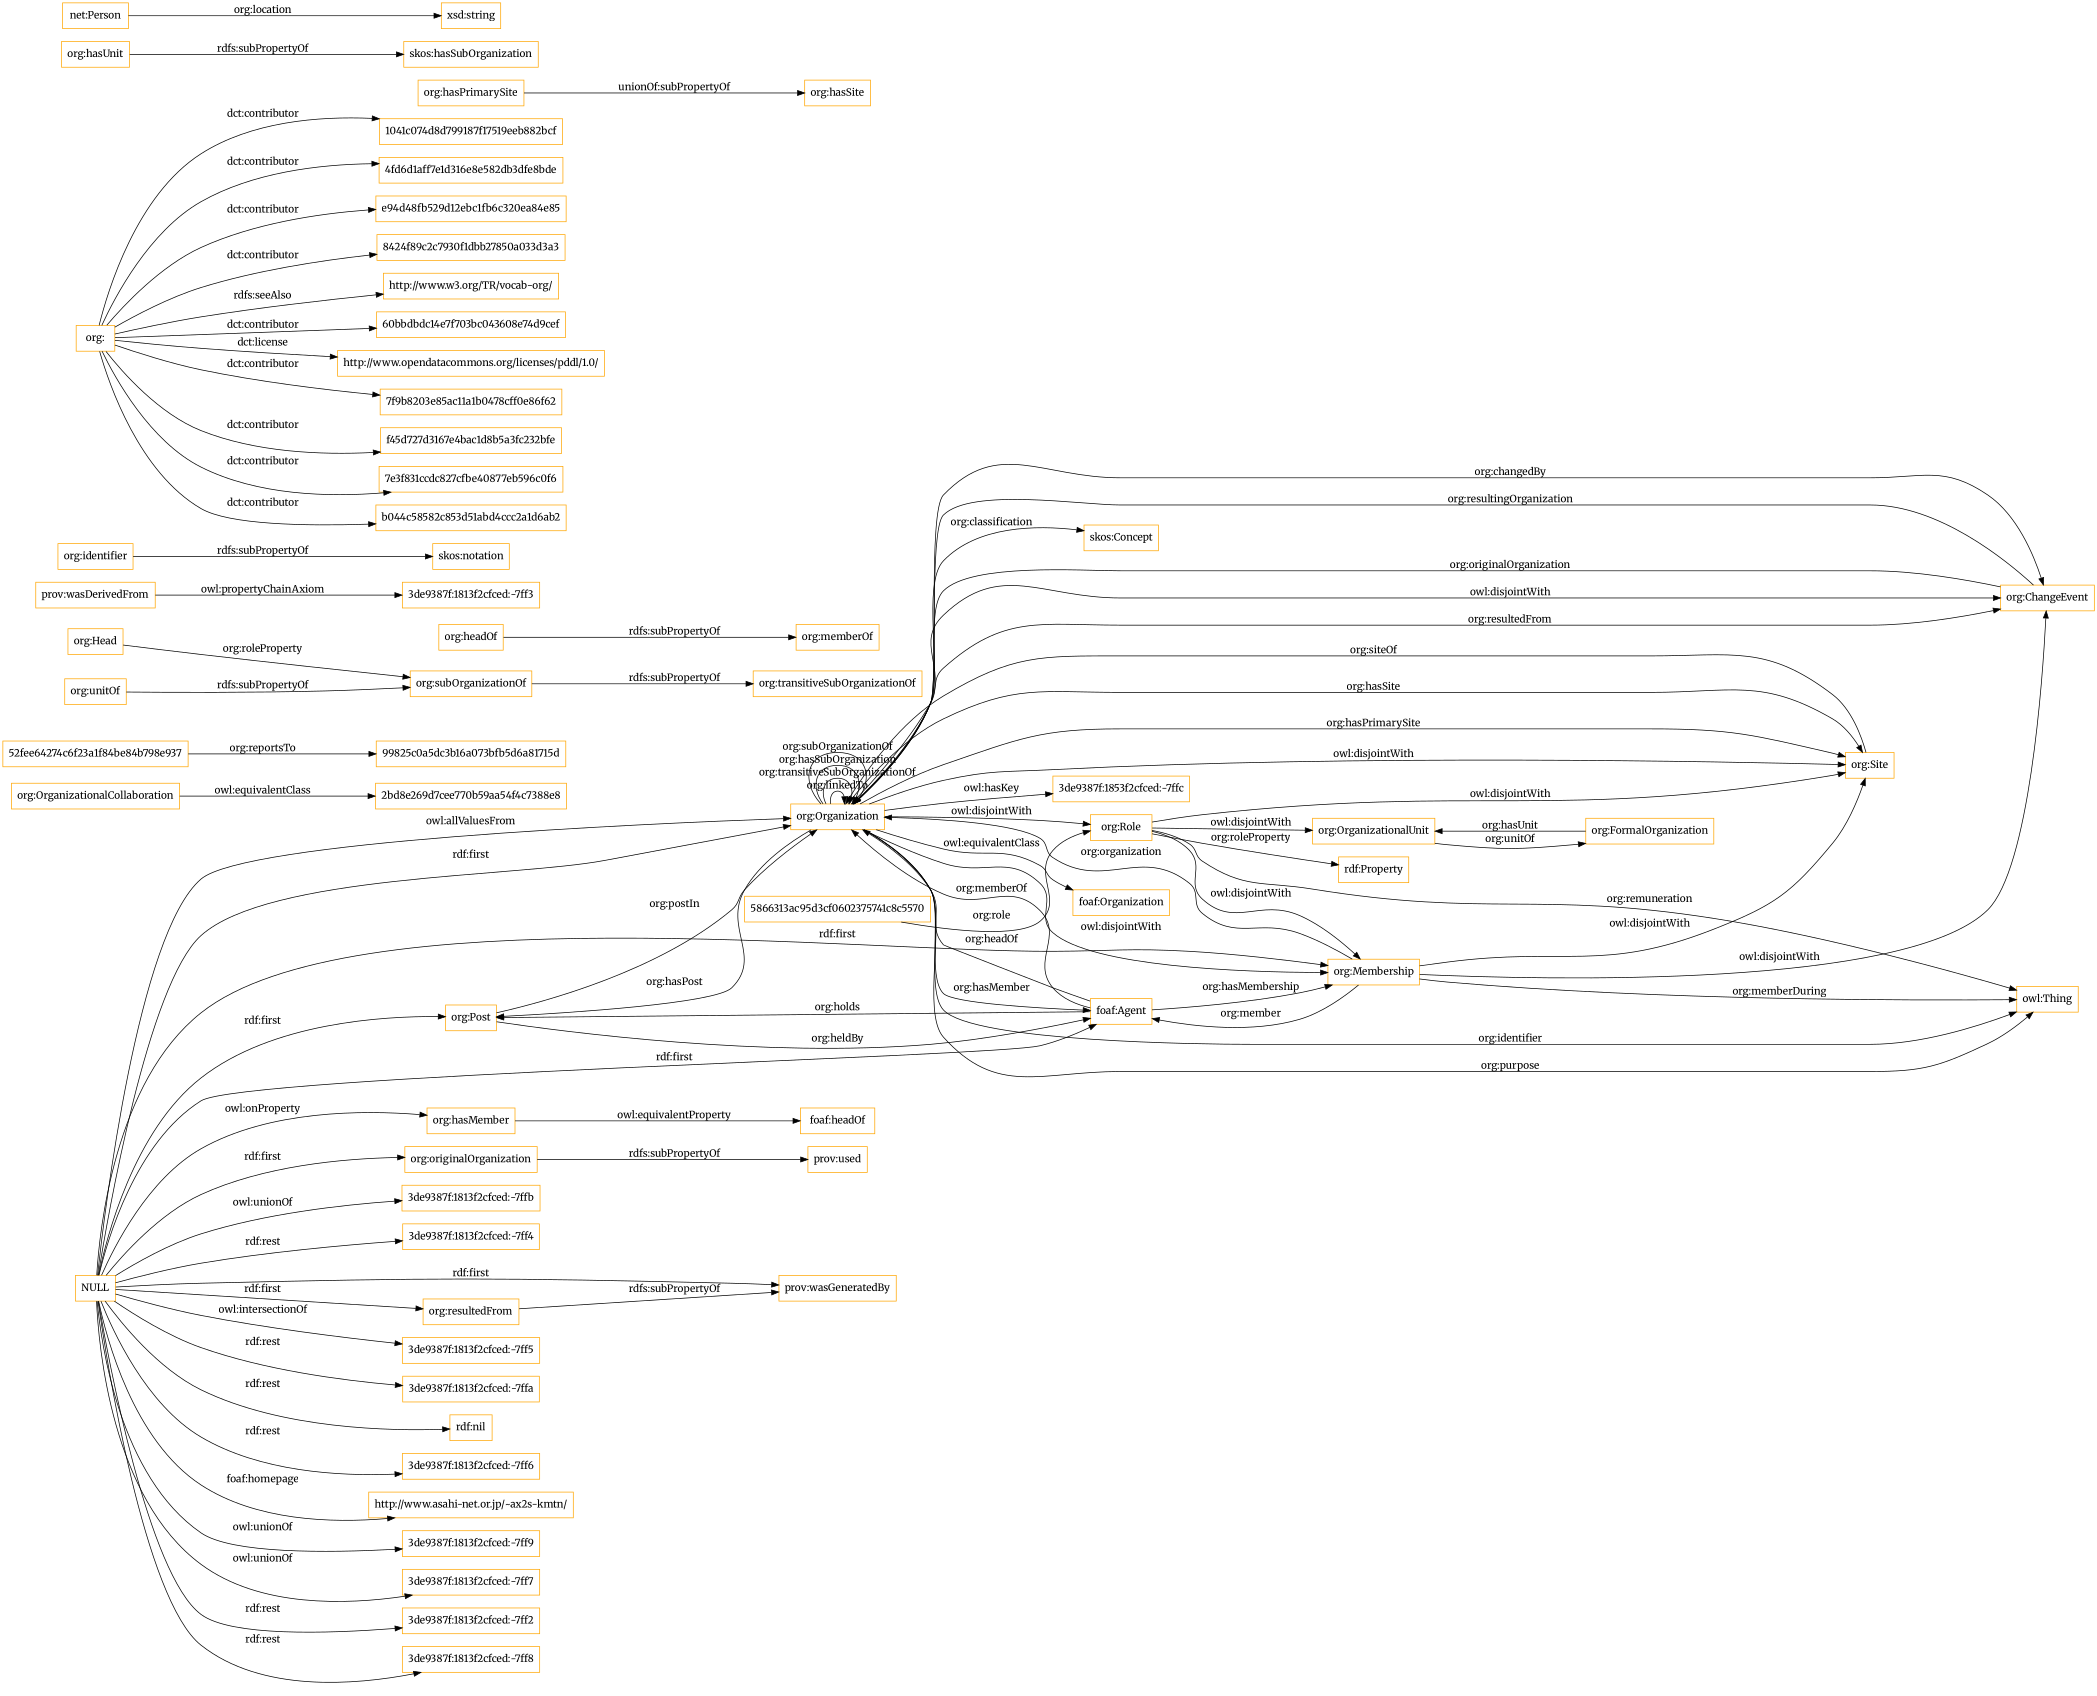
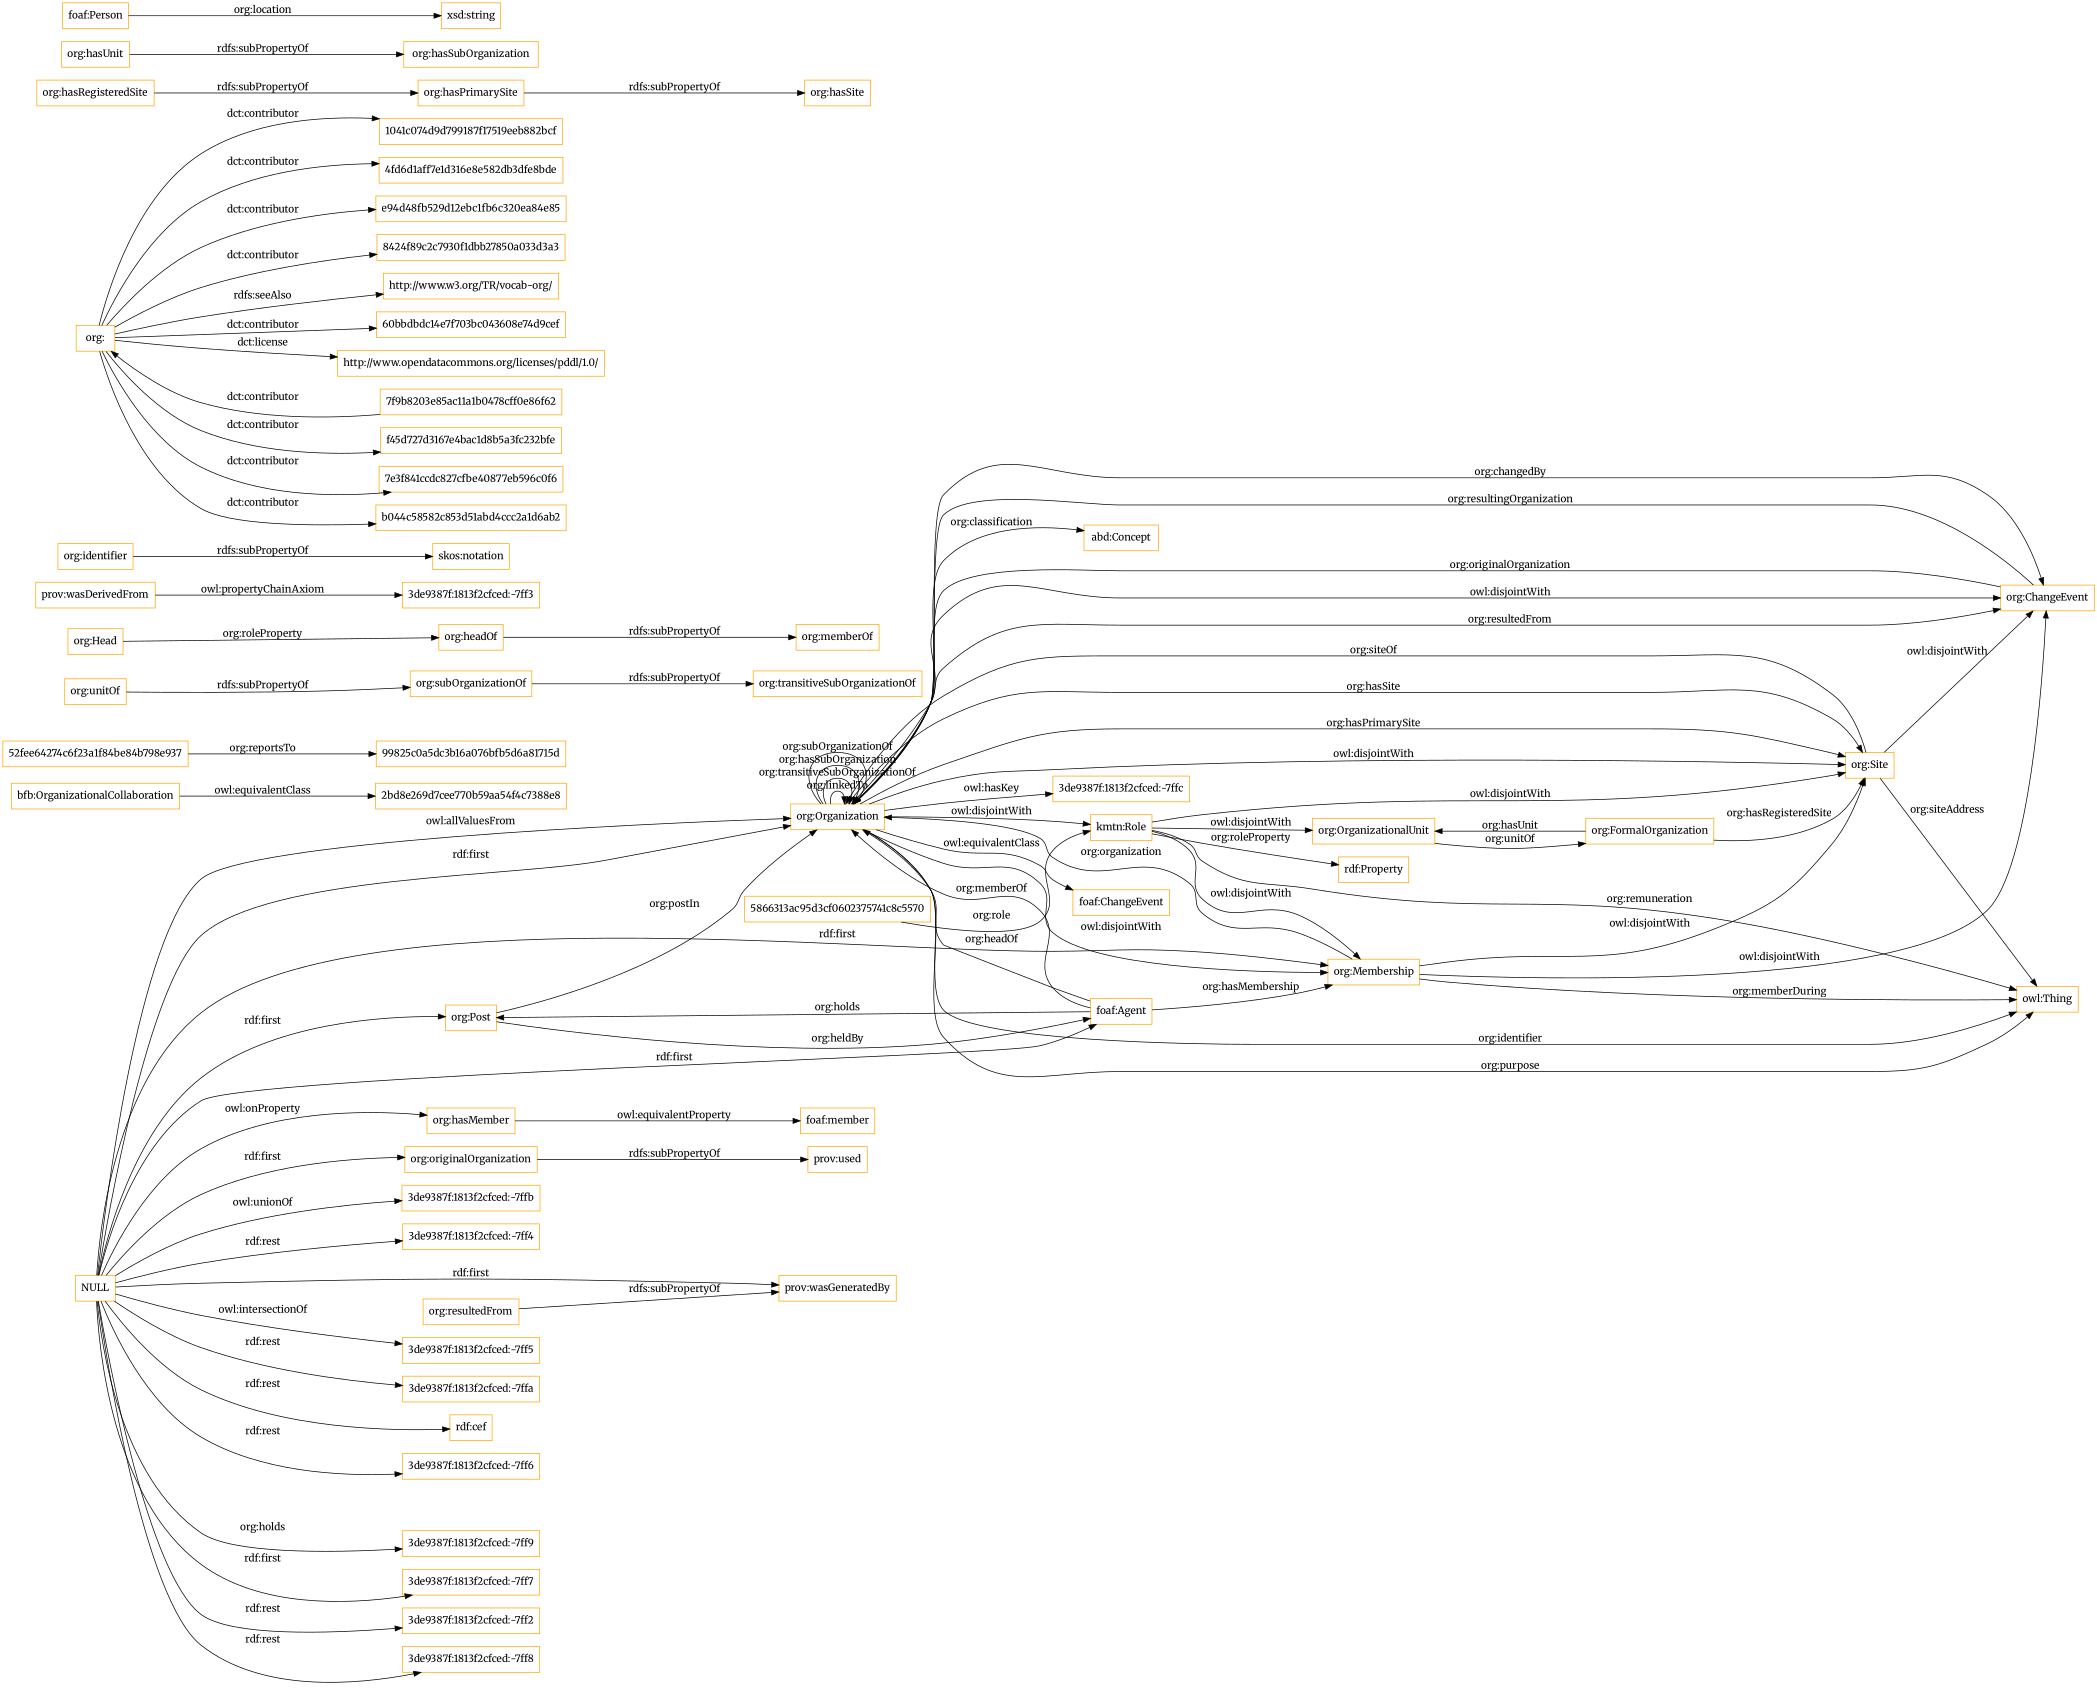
(95, 16) -> (95, 16)
(471, 54) -> (471, 54)
(675, 88) -> (675, 88)
none -> (95, 93)
(471, 132) -> (471, 132)
(242, 378) -> (242, 411)
(471, 479) -> (471, 479)
(1121, 538) -> (1121, 538)
(263, 662) -> (277, 640)
none -> (1956, 684)
(471, 754) -> (471, 754)
(1121, 789) -> (1121, 789)
(95, 796) -> (95, 796)
(1121, 828) -> (1121, 828)
none -> (1797, 833)
none -> (1956, 879)
(1121, 903) -> (1121, 903)
(942, 992) -> none
(715, 995) -> none
(1264, 1026) -> none
(838, 1121) -> (838, 1121)
(266, 1299) -> none
(471, 1428) -> (471, 1428)
(471, 1505) -> none
(263, 1528) -> (263, 1528)
(263, 1559) -> (263, 1559)
